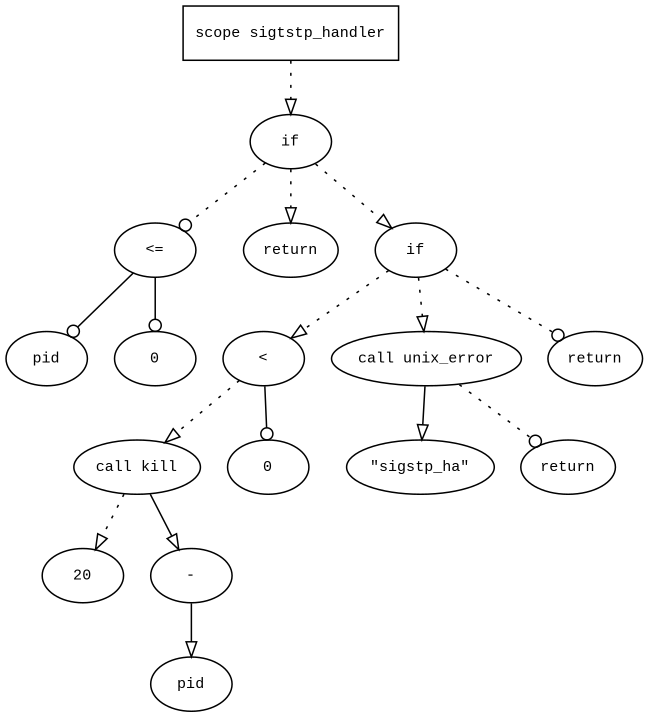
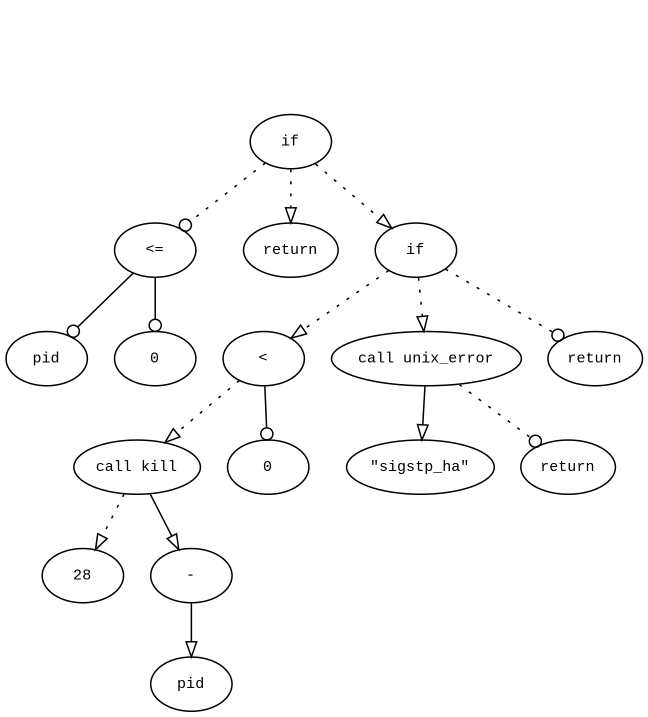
(291, 33) -> none
(83, 576) -> (83, 576)
